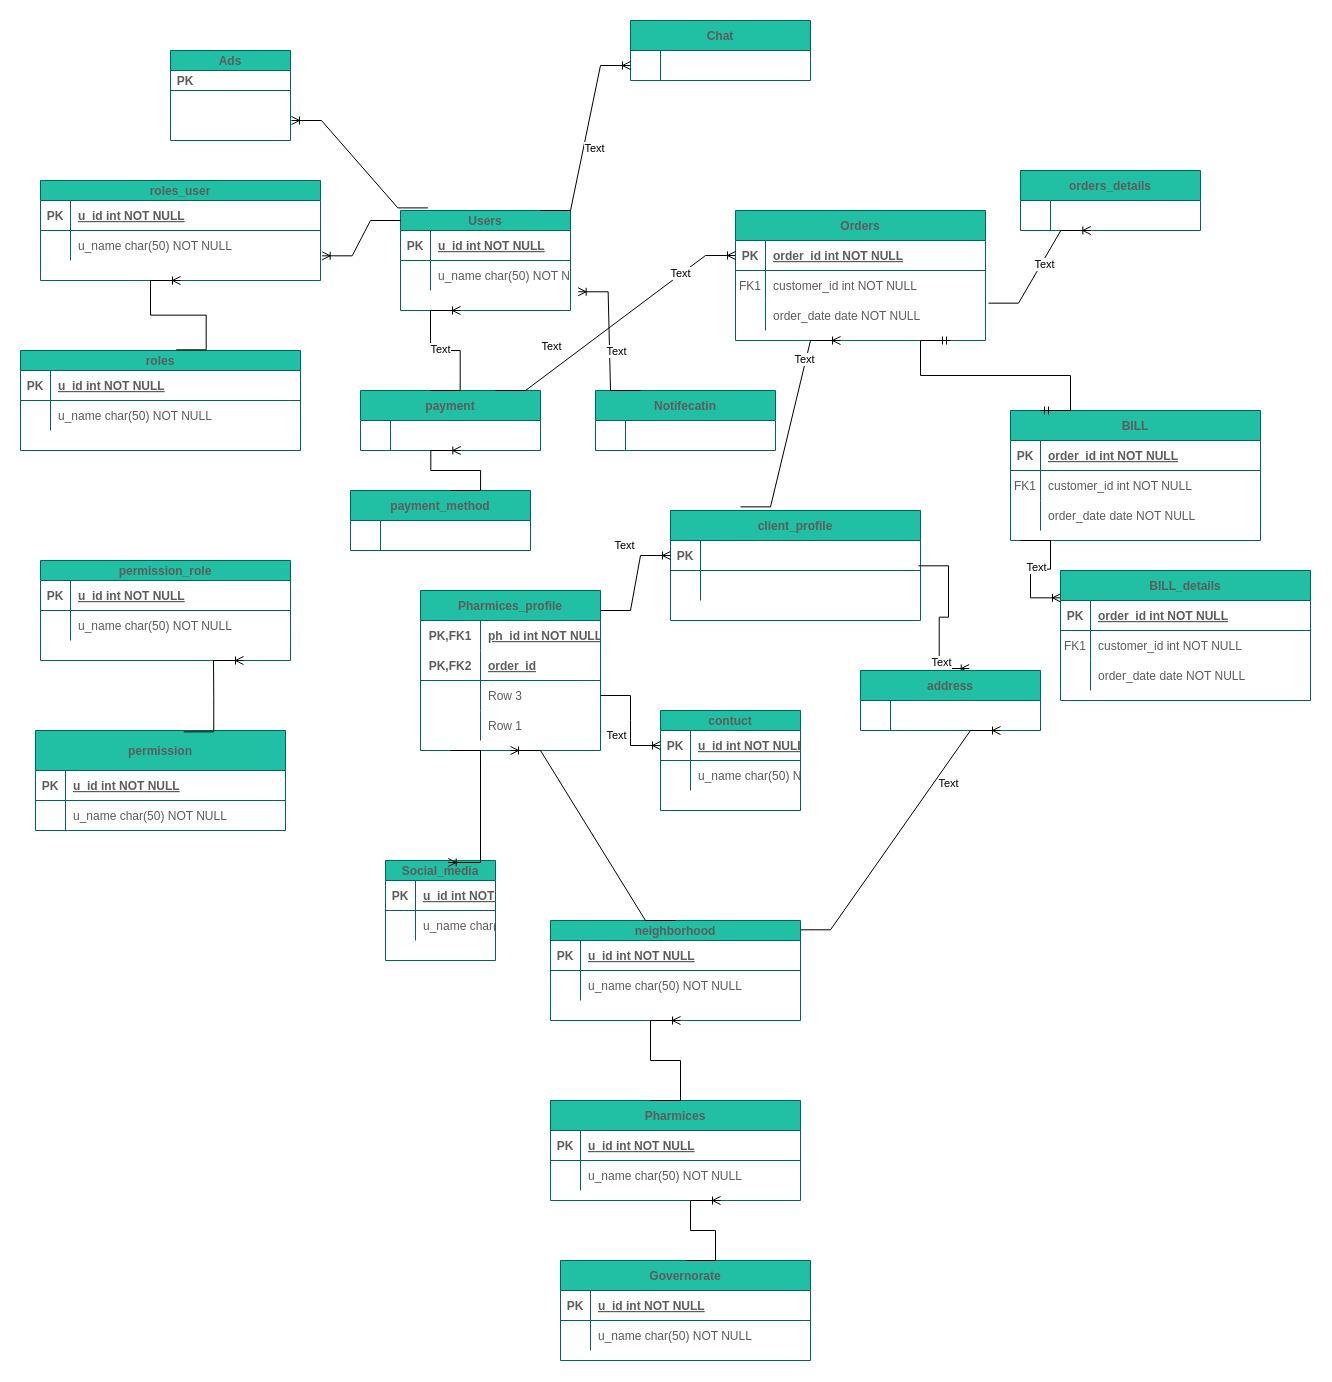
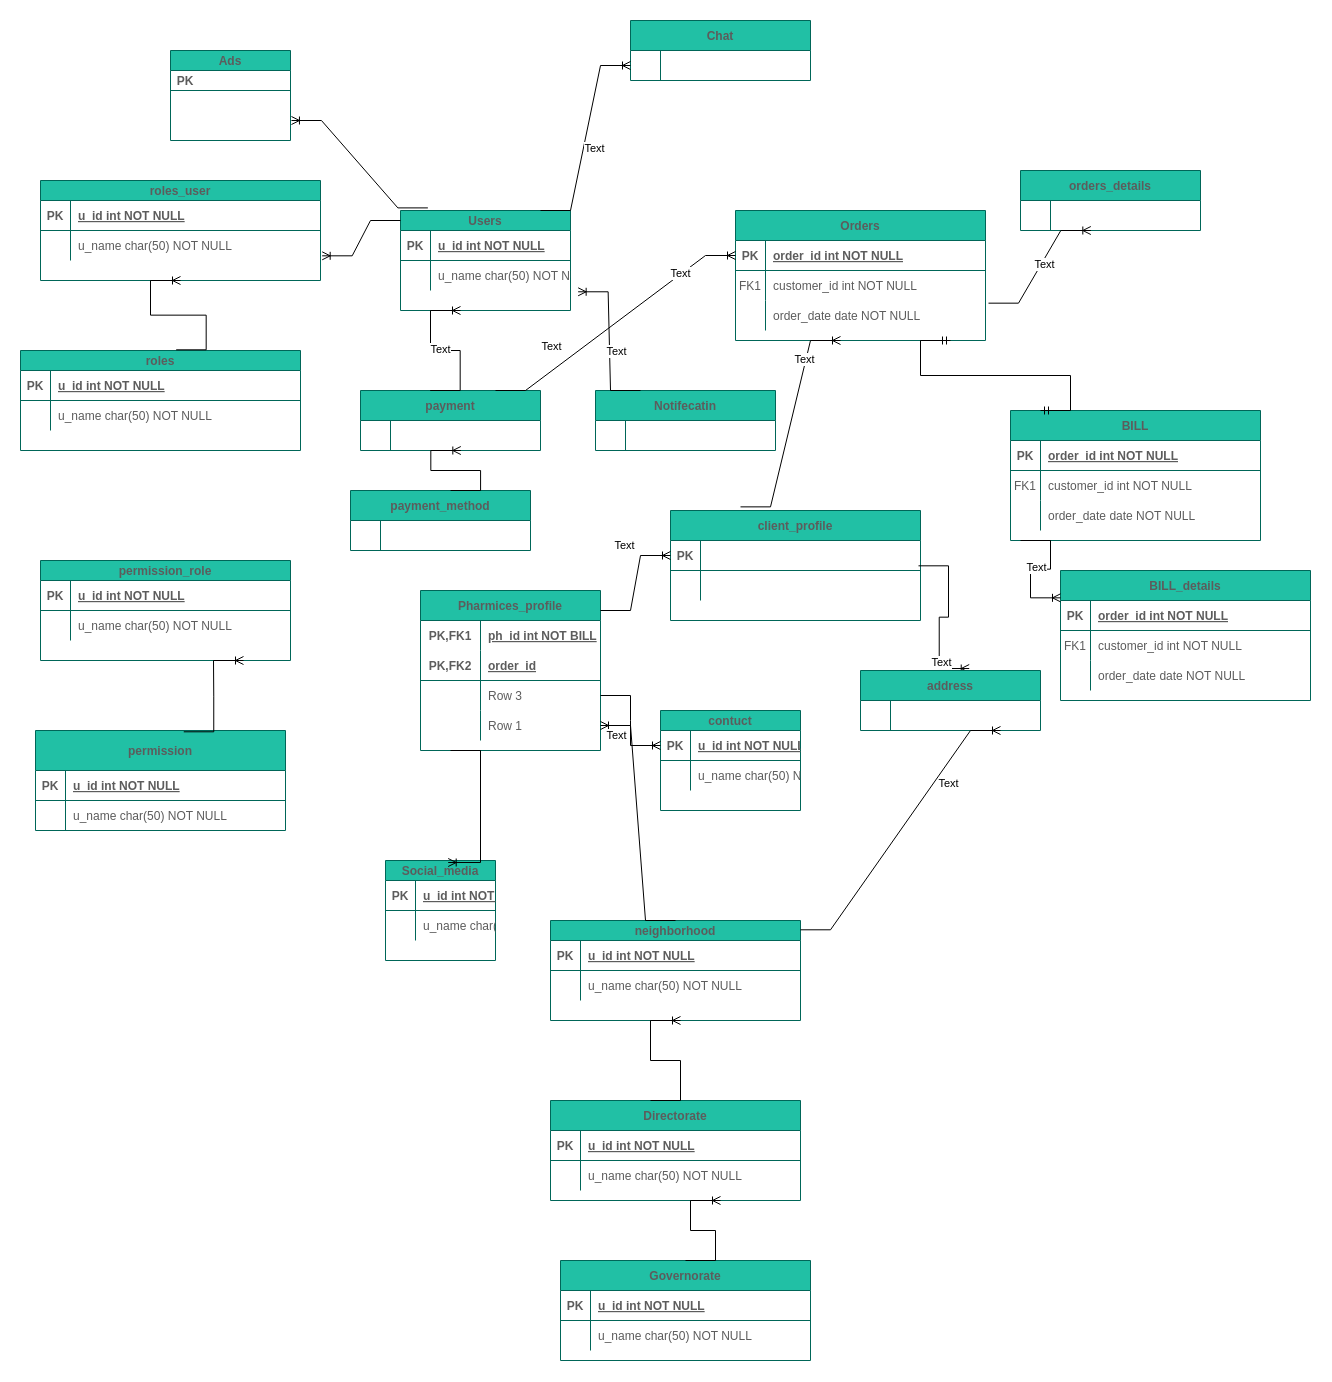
(542, 636) -> (542, 636)
(594, 837) -> (639, 831)
(675, 1116) -> (675, 1116)
